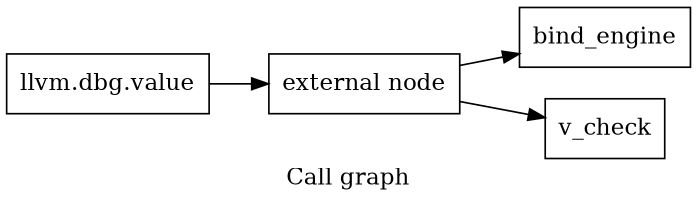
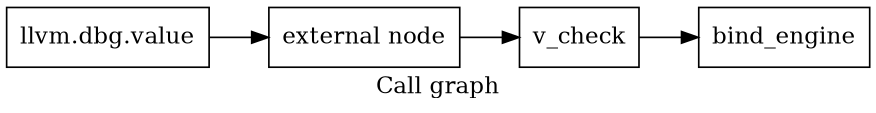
(481, 61) -> (660, 37)
